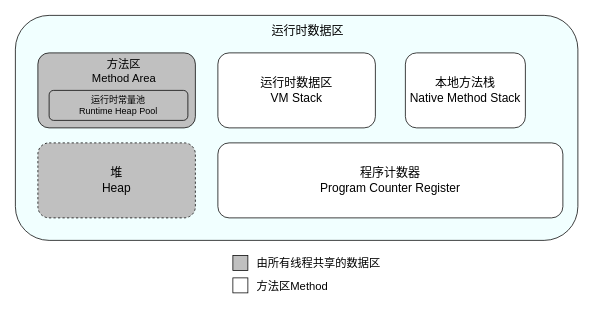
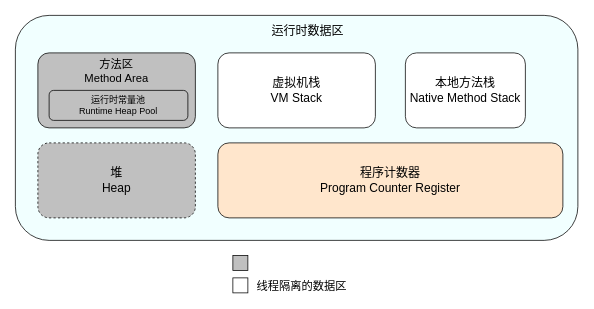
(124, 71) -> (117, 71)
(297, 90) -> (297, 90)
(390, 180) -> (390, 180)
(330, 263) -> none
(293, 285) -> (302, 285)
